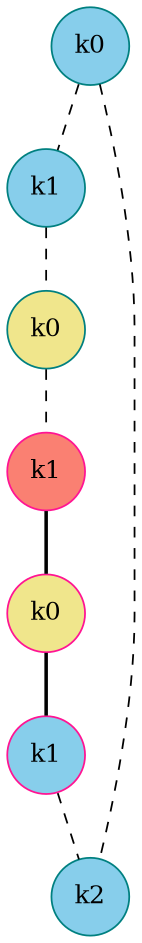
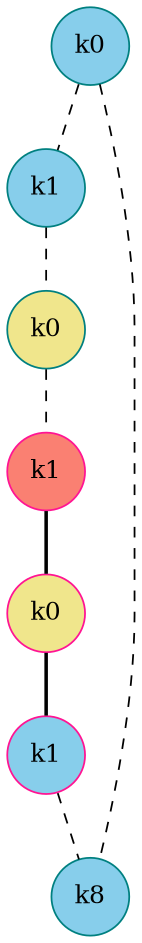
(90, 897) -> (90, 897)
